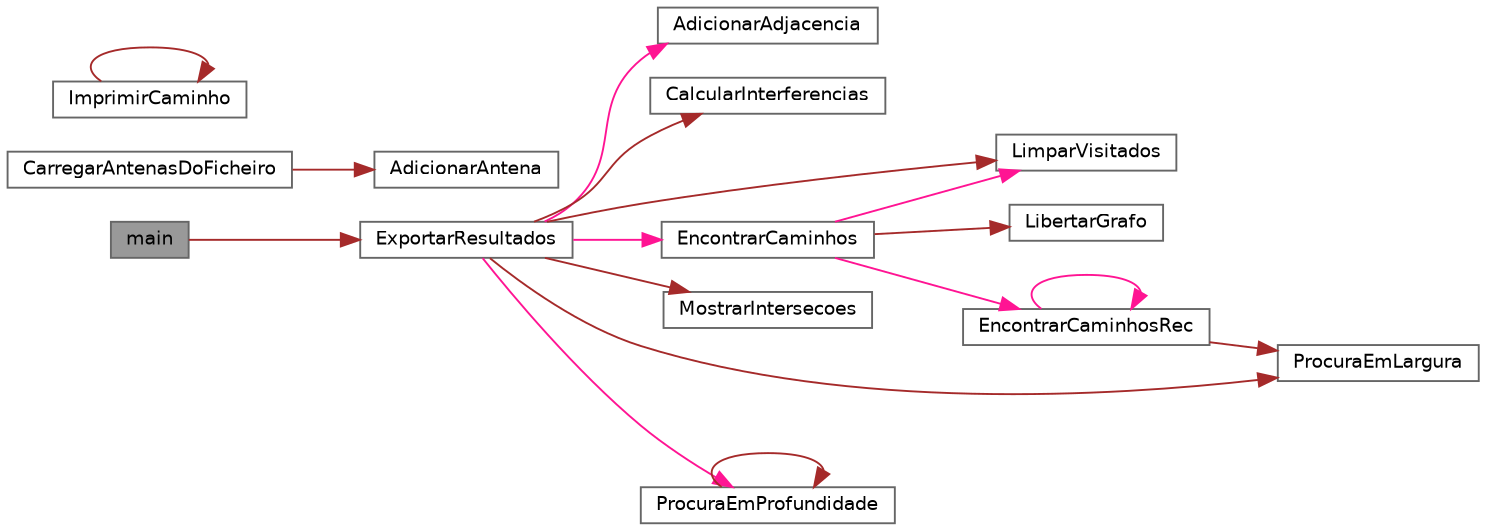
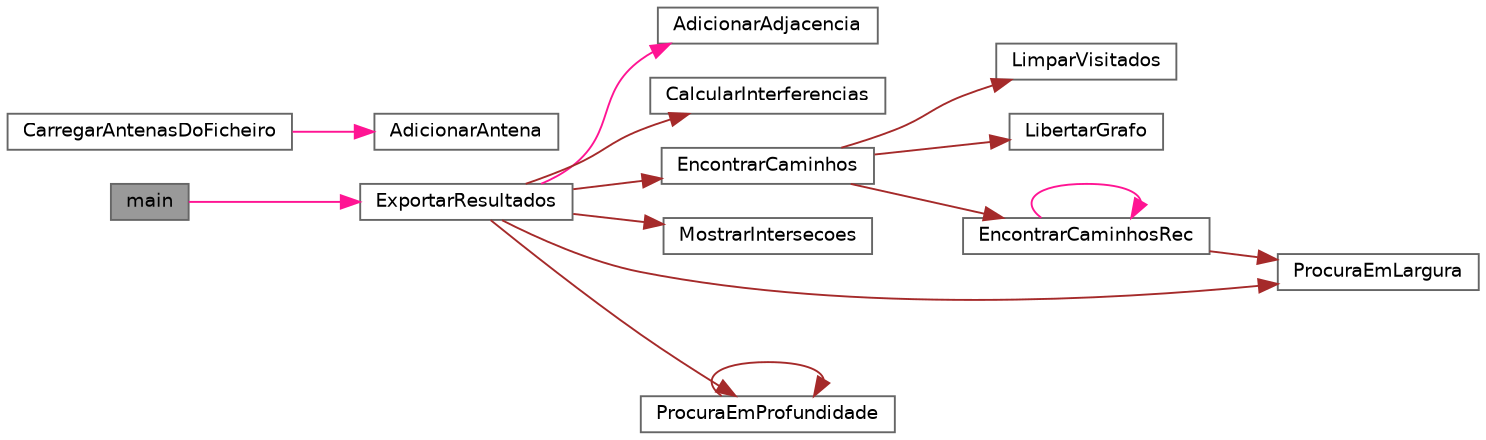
(150, 100) -> none
(323, 170) -> (323, 132)
(761, 187) -> none
(918, 199) -> (918, 119)
(265, 240) -> (265, 202)
(608, 240) -> (608, 185)
(918, 281) -> (918, 199)
(590, 379) -> (602, 307)
